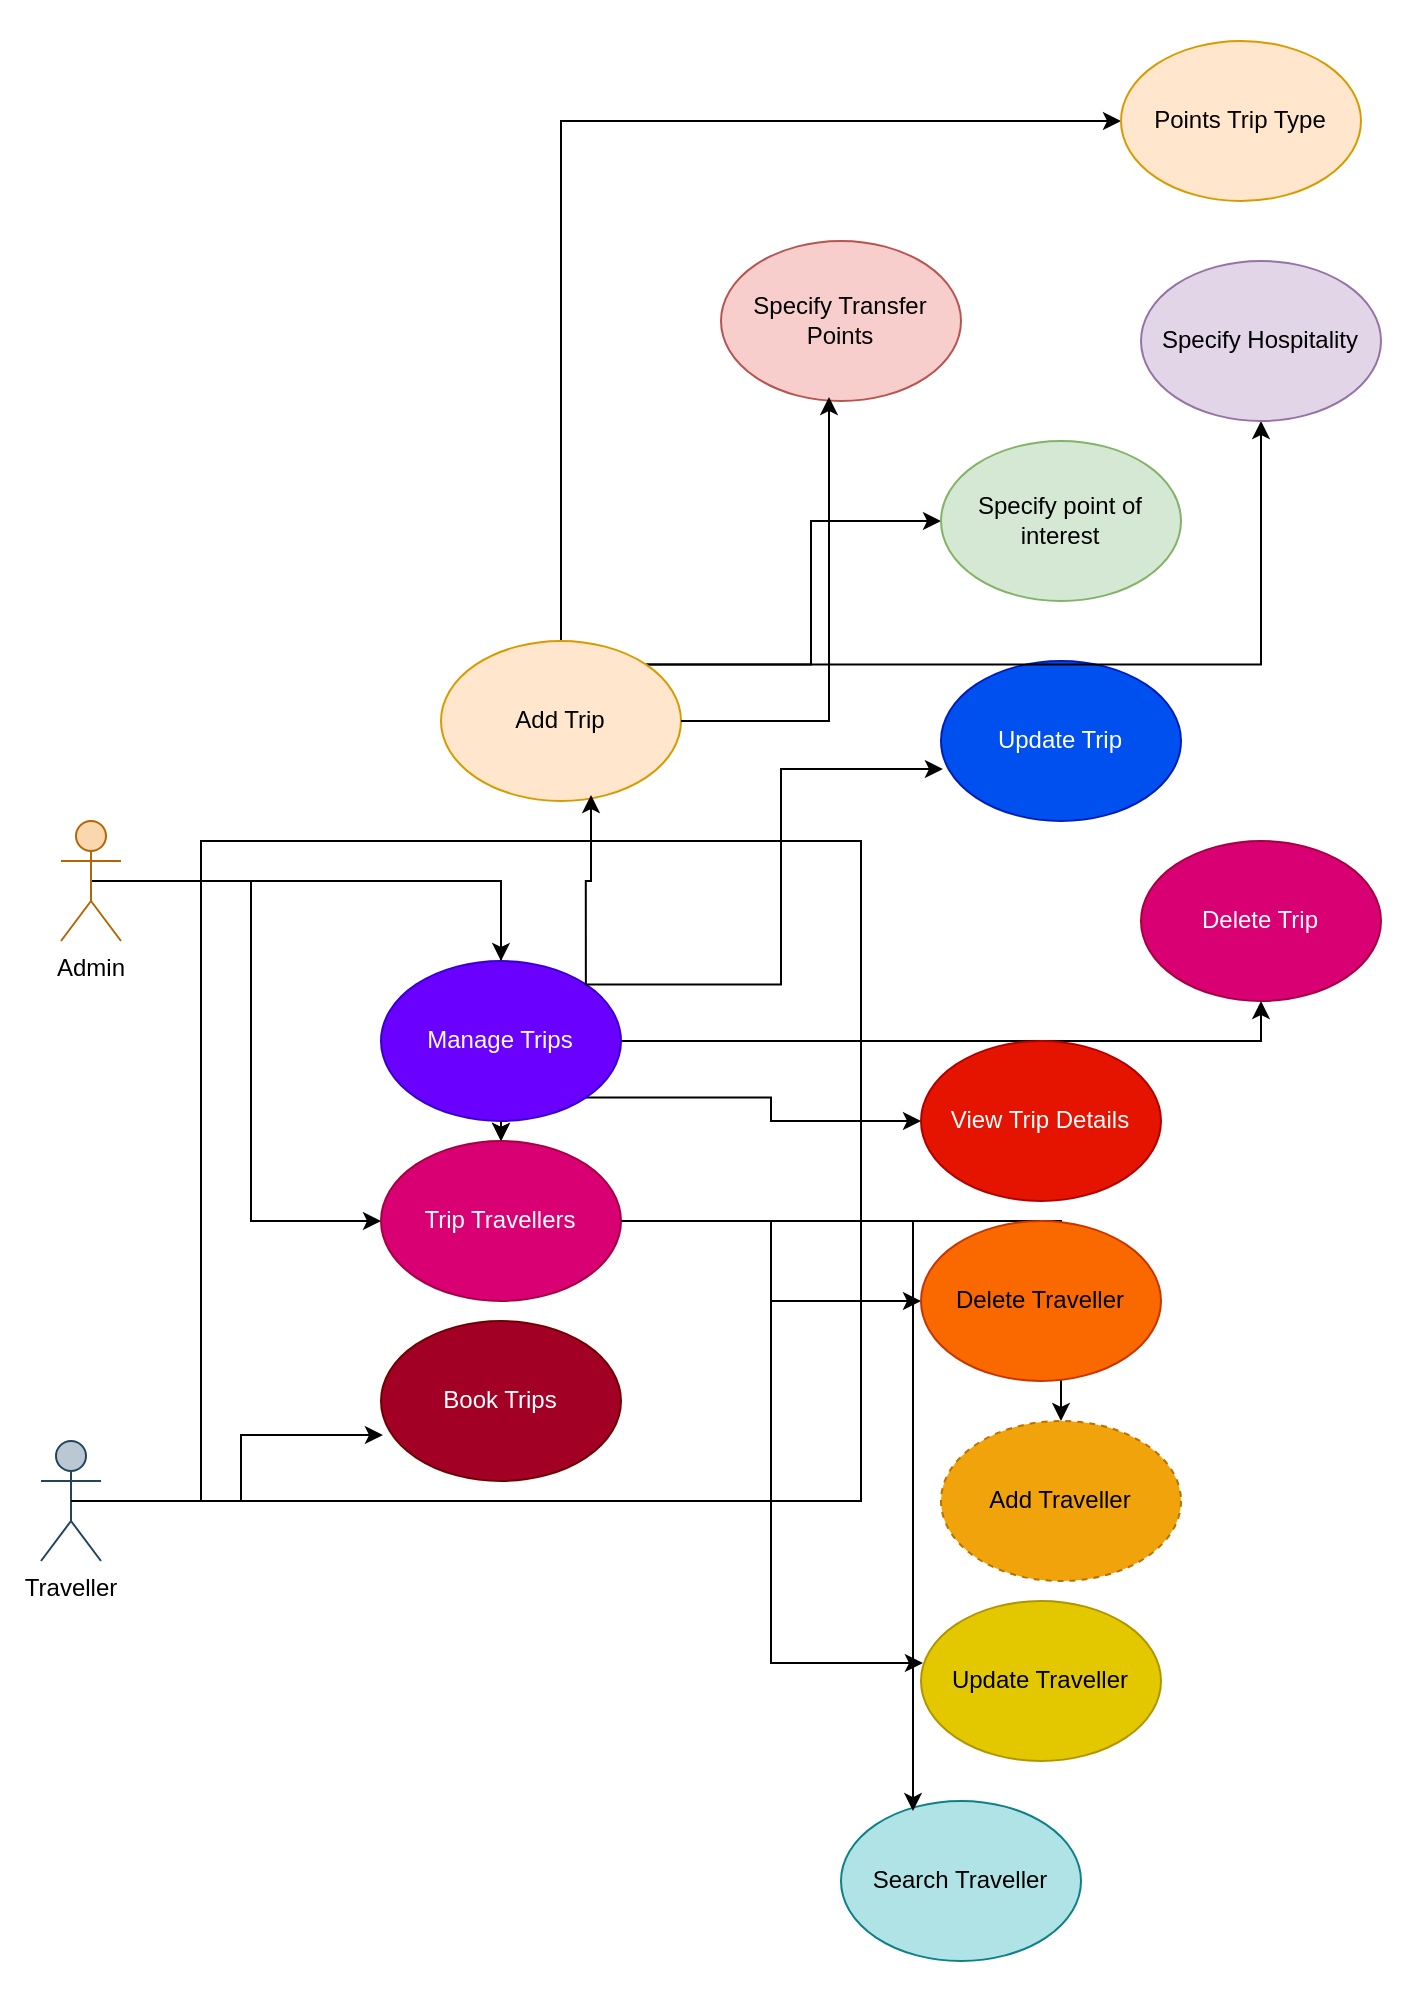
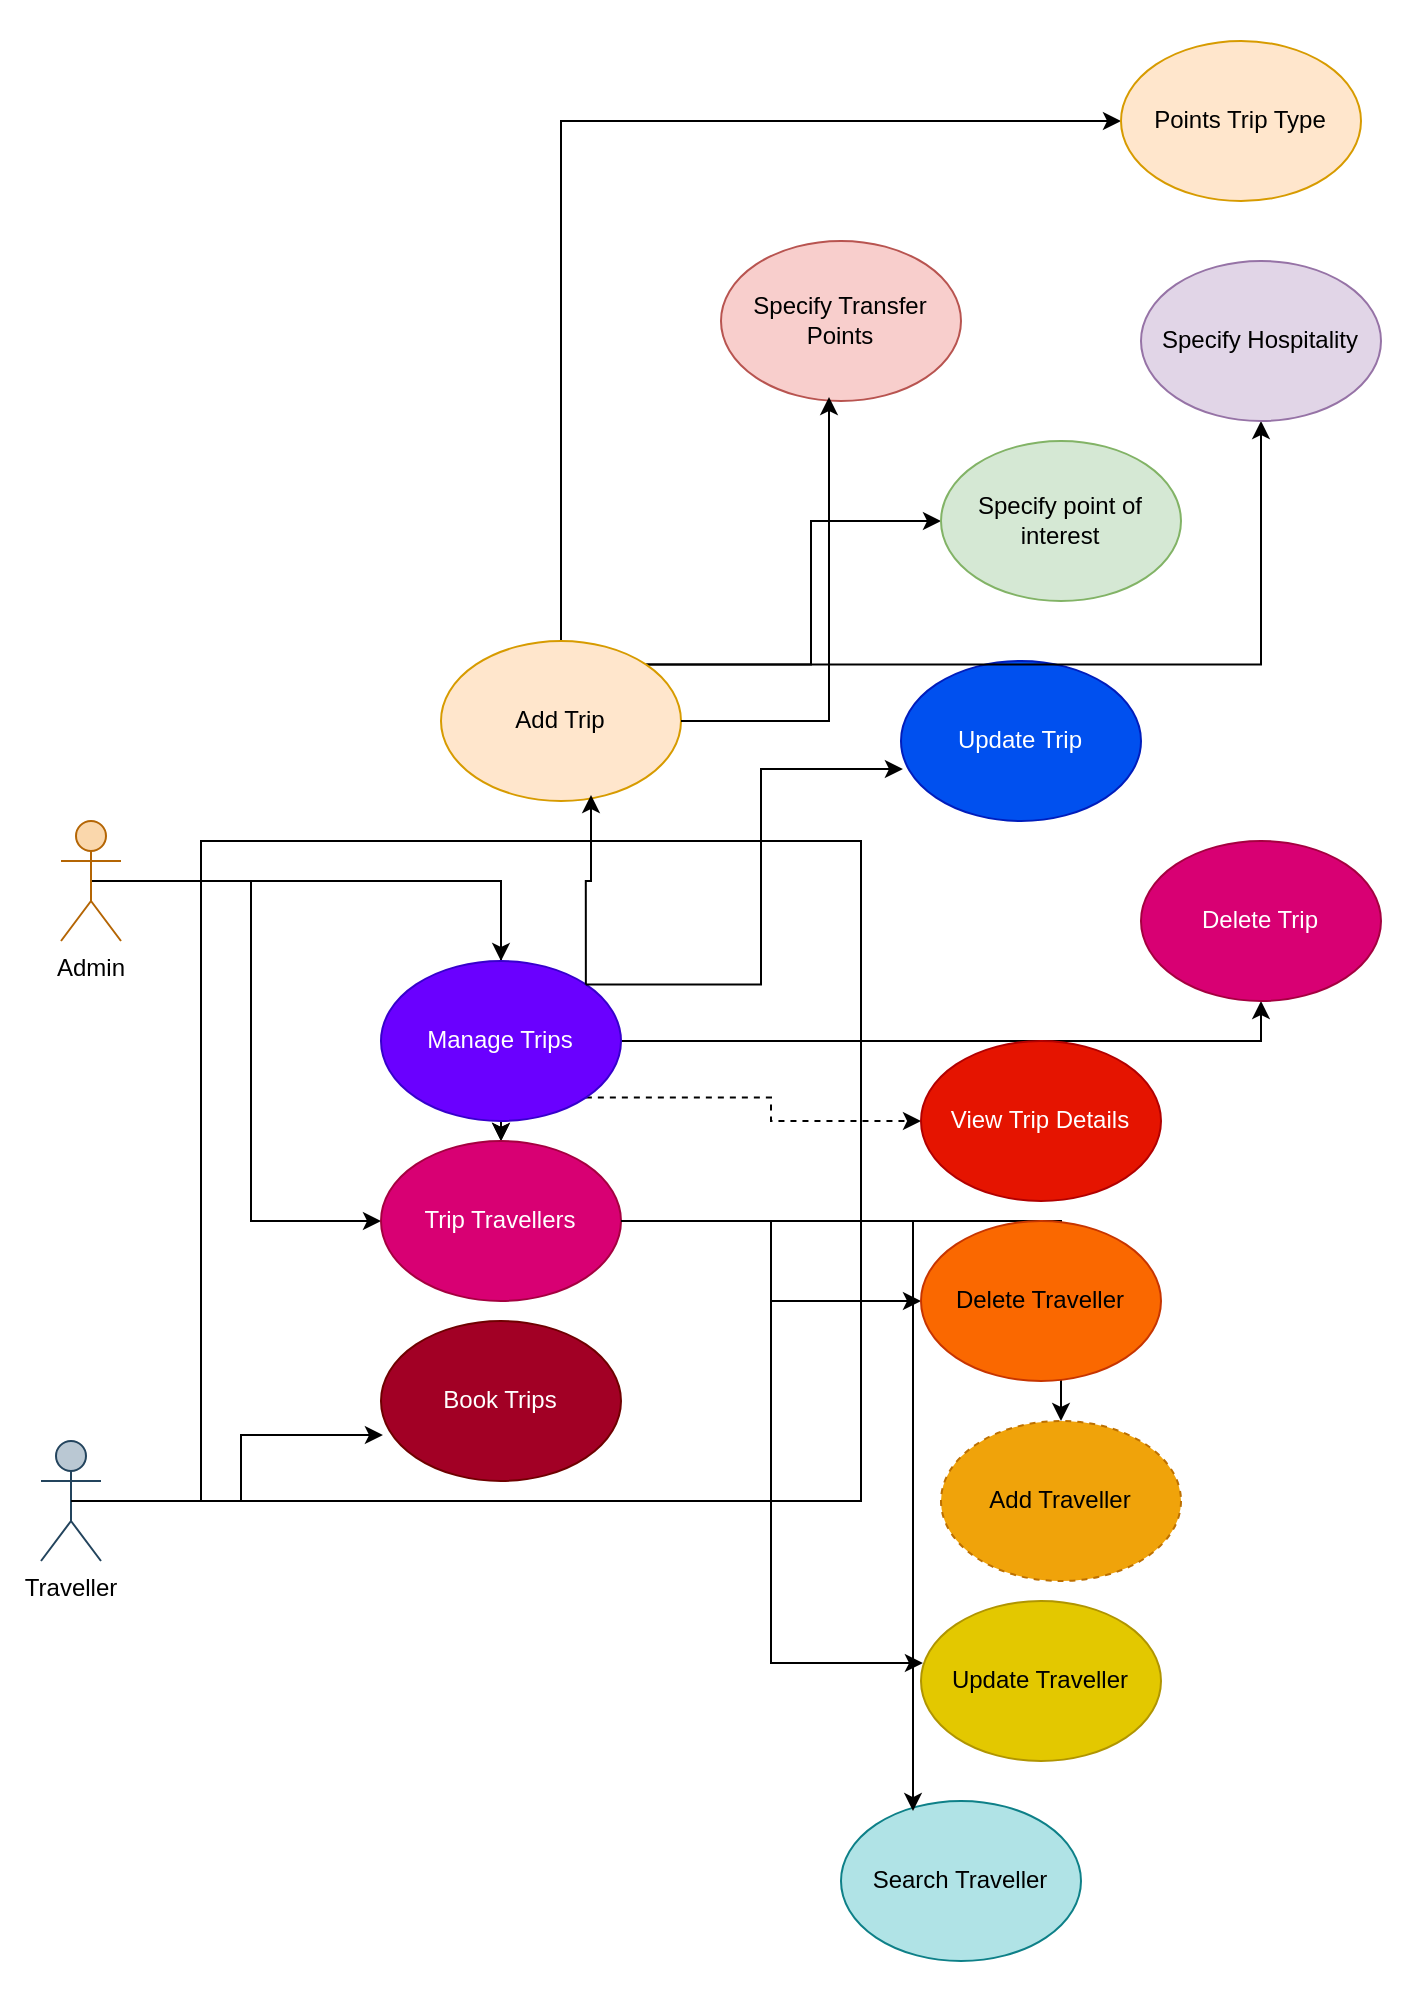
(1061, 741) -> (1021, 741)
(760, 1098) -> (760, 1098)
